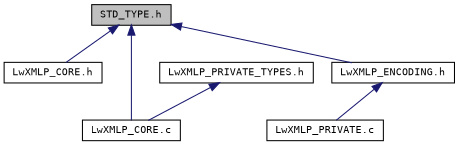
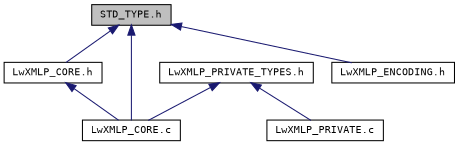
none -> (96, 104)
(355, 105) -> (285, 104)
